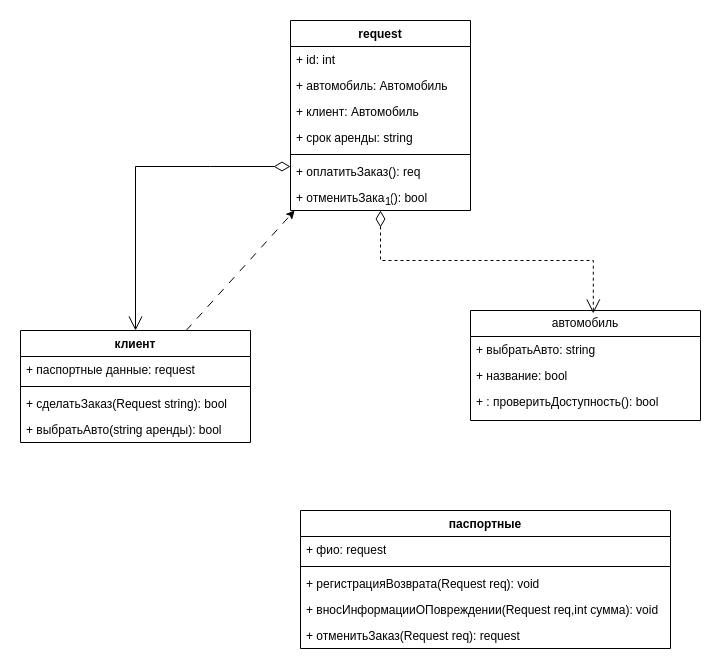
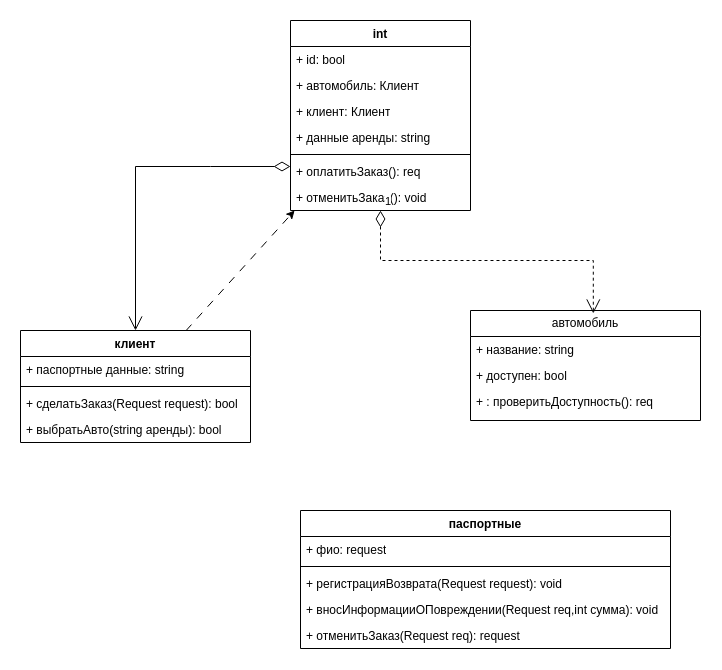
(381, 35) -> (381, 35)
(319, 61) -> (322, 61)
(372, 87) -> (359, 87)
(359, 113) -> (346, 113)
(359, 139) -> (366, 139)
(368, 199) -> (368, 199)
(541, 351) -> (531, 351)
(114, 371) -> (109, 371)
(524, 377) -> (524, 377)
(575, 403) -> (573, 403)
(137, 412) -> (137, 412)
(433, 585) -> (447, 585)
